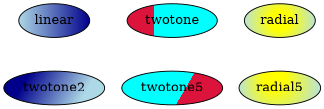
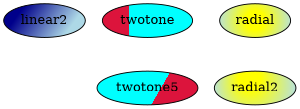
(54, 21) -> none
(54, 88) -> (45, 21)
(280, 88) -> (255, 88)
